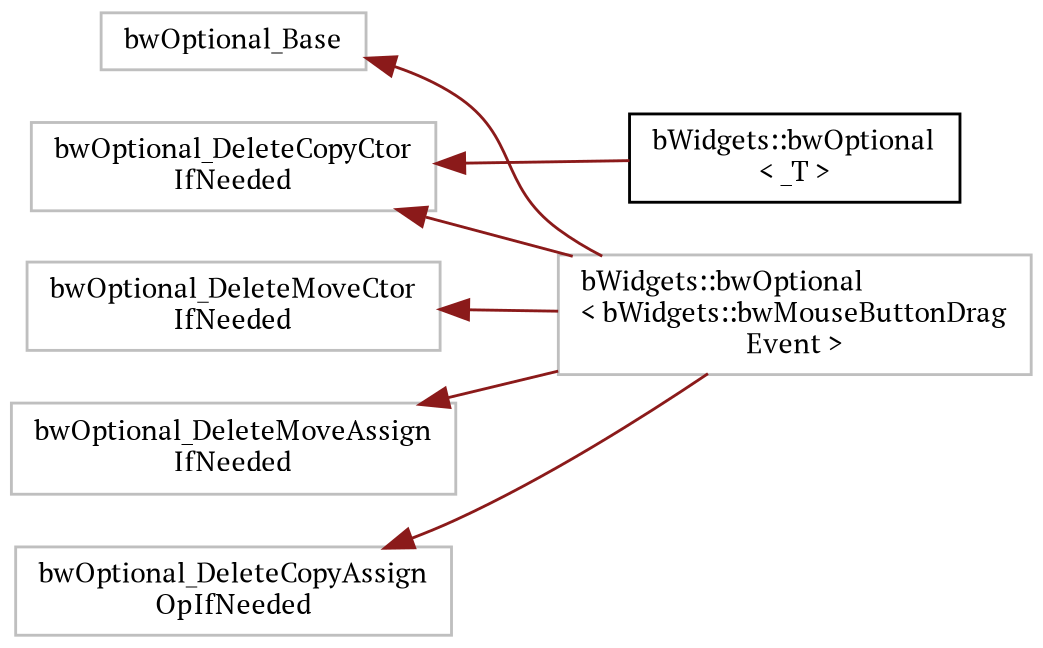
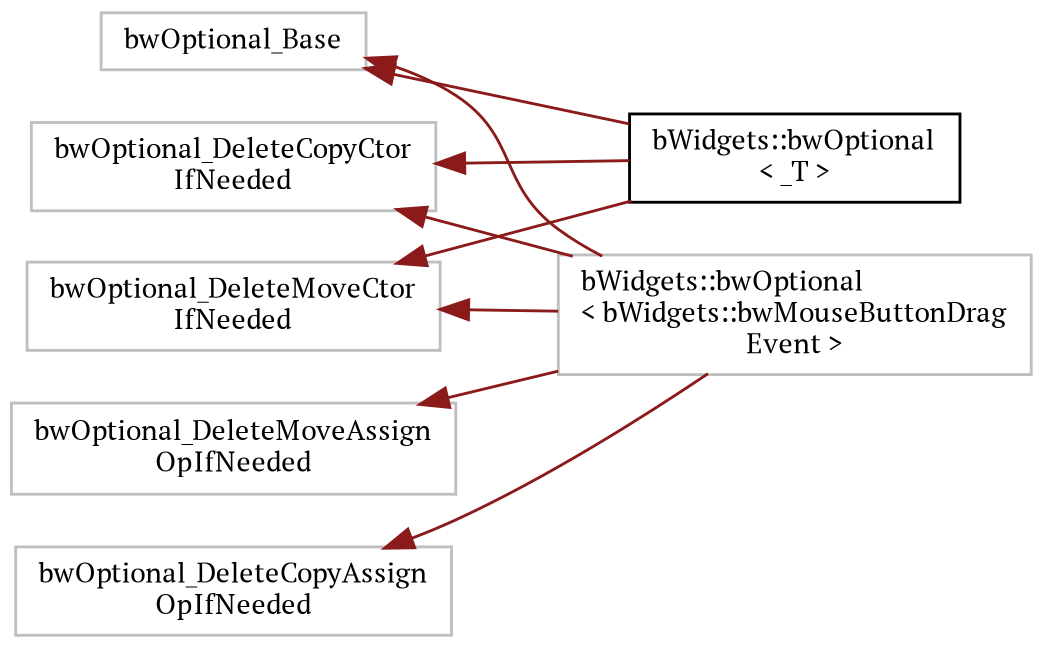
none -> (511, 99)
none -> (575, 216)
(234, 449) -> (234, 449)
